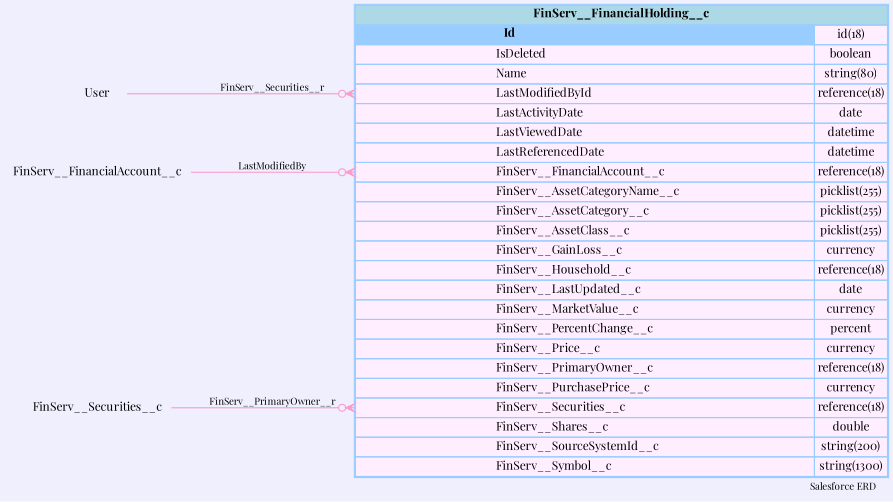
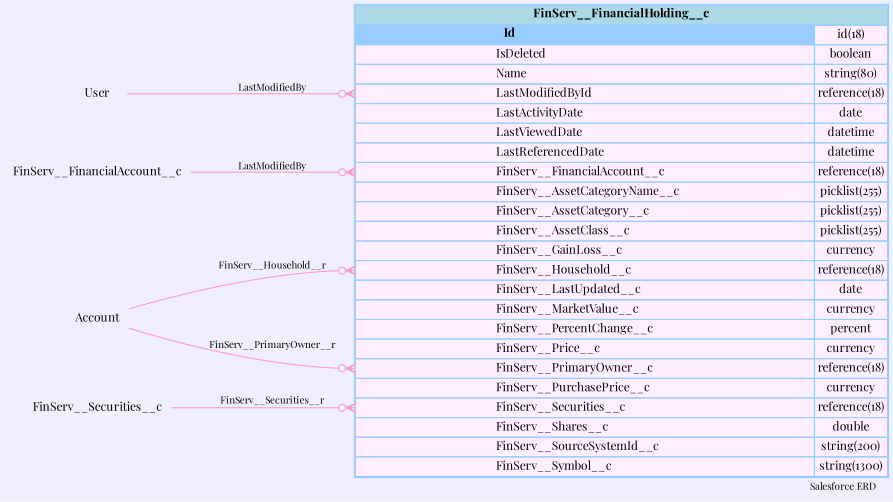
(273, 88) -> (273, 88)
none -> (98, 318)
(273, 402) -> (273, 401)
